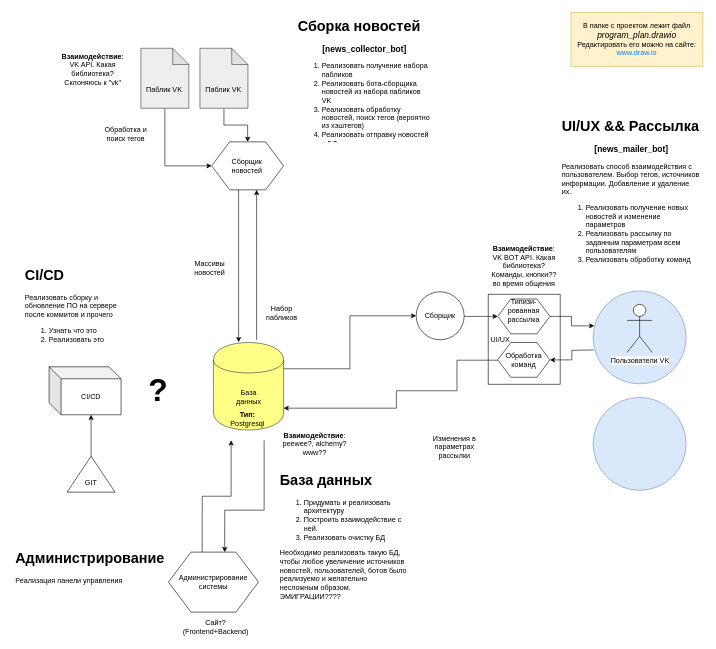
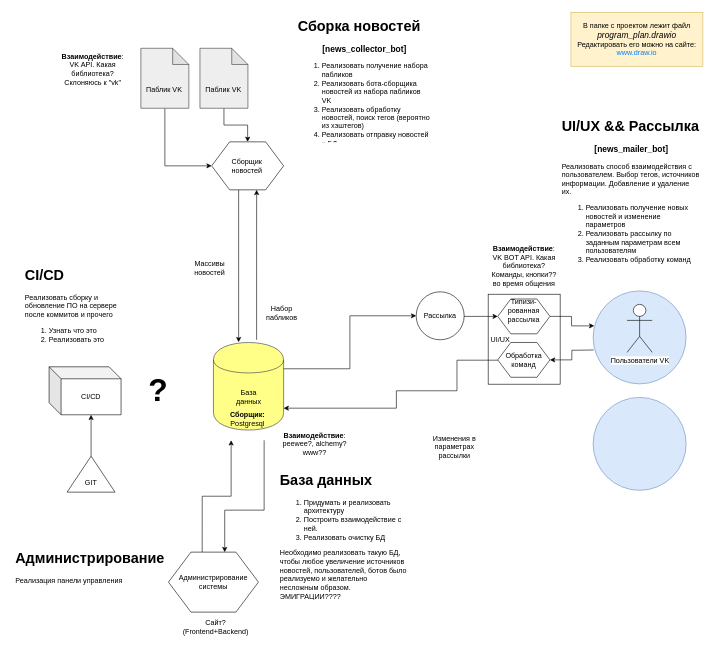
(126, 134) -> none
(440, 316) -> (440, 316)
(248, 420) -> (248, 420)
